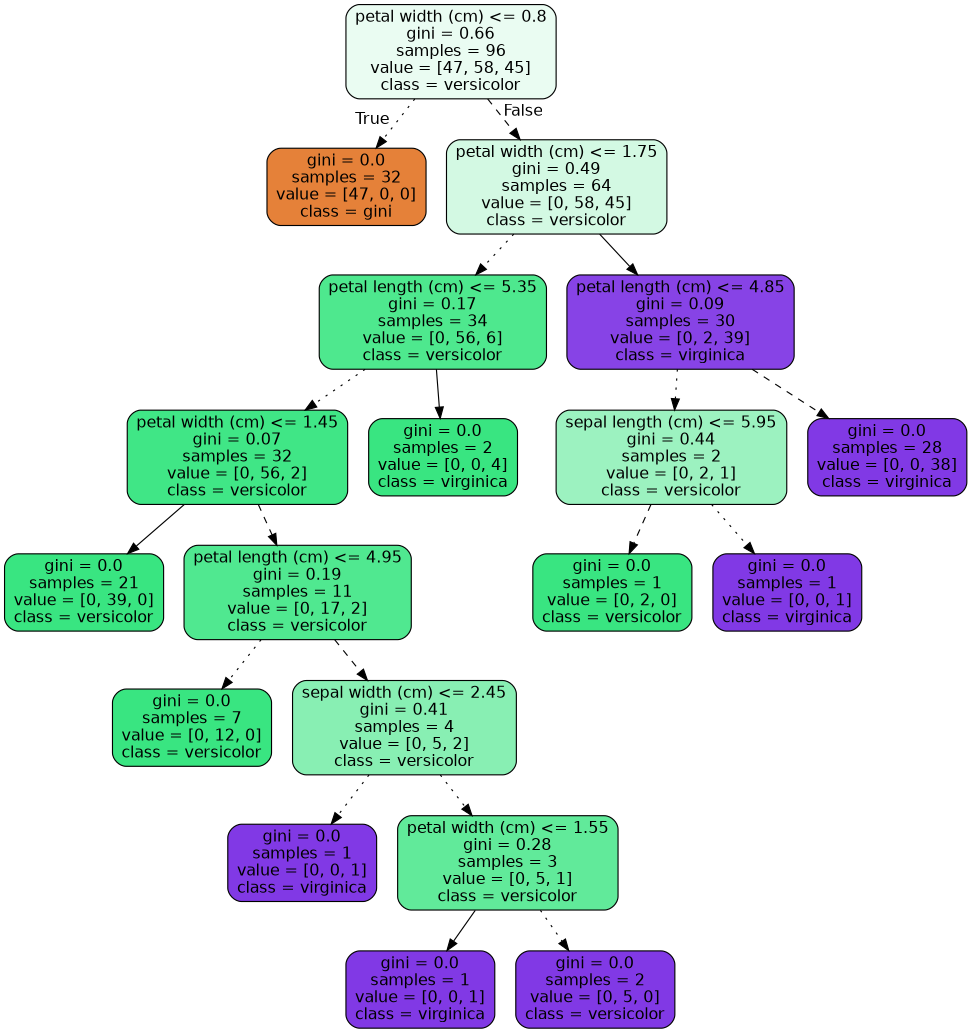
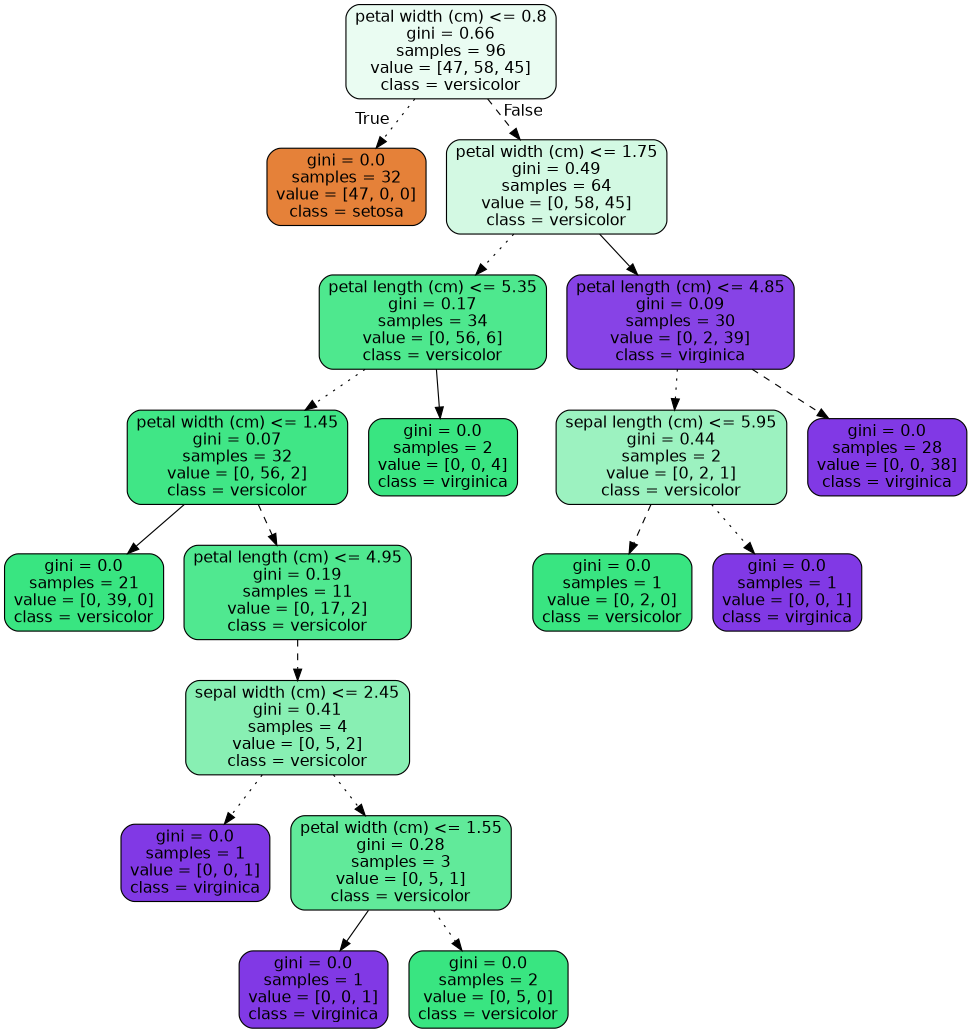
(347, 187) -> (347, 187)
(192, 728) -> none
(595, 990) -> (489, 990)
